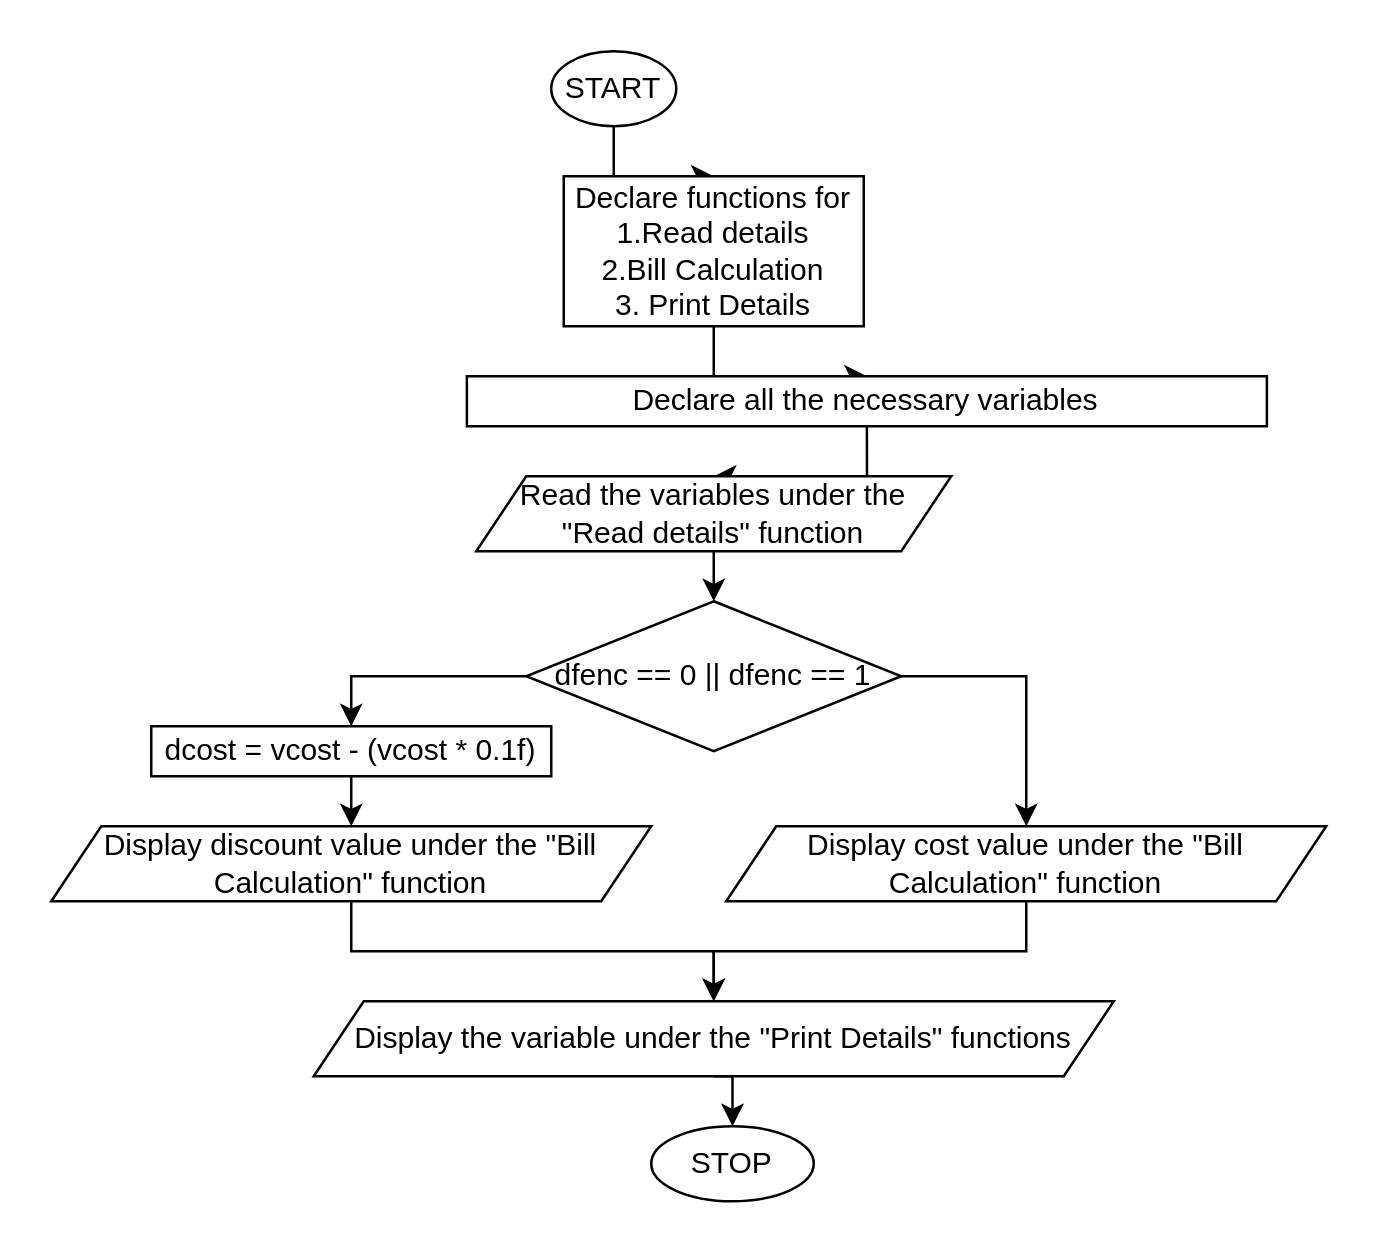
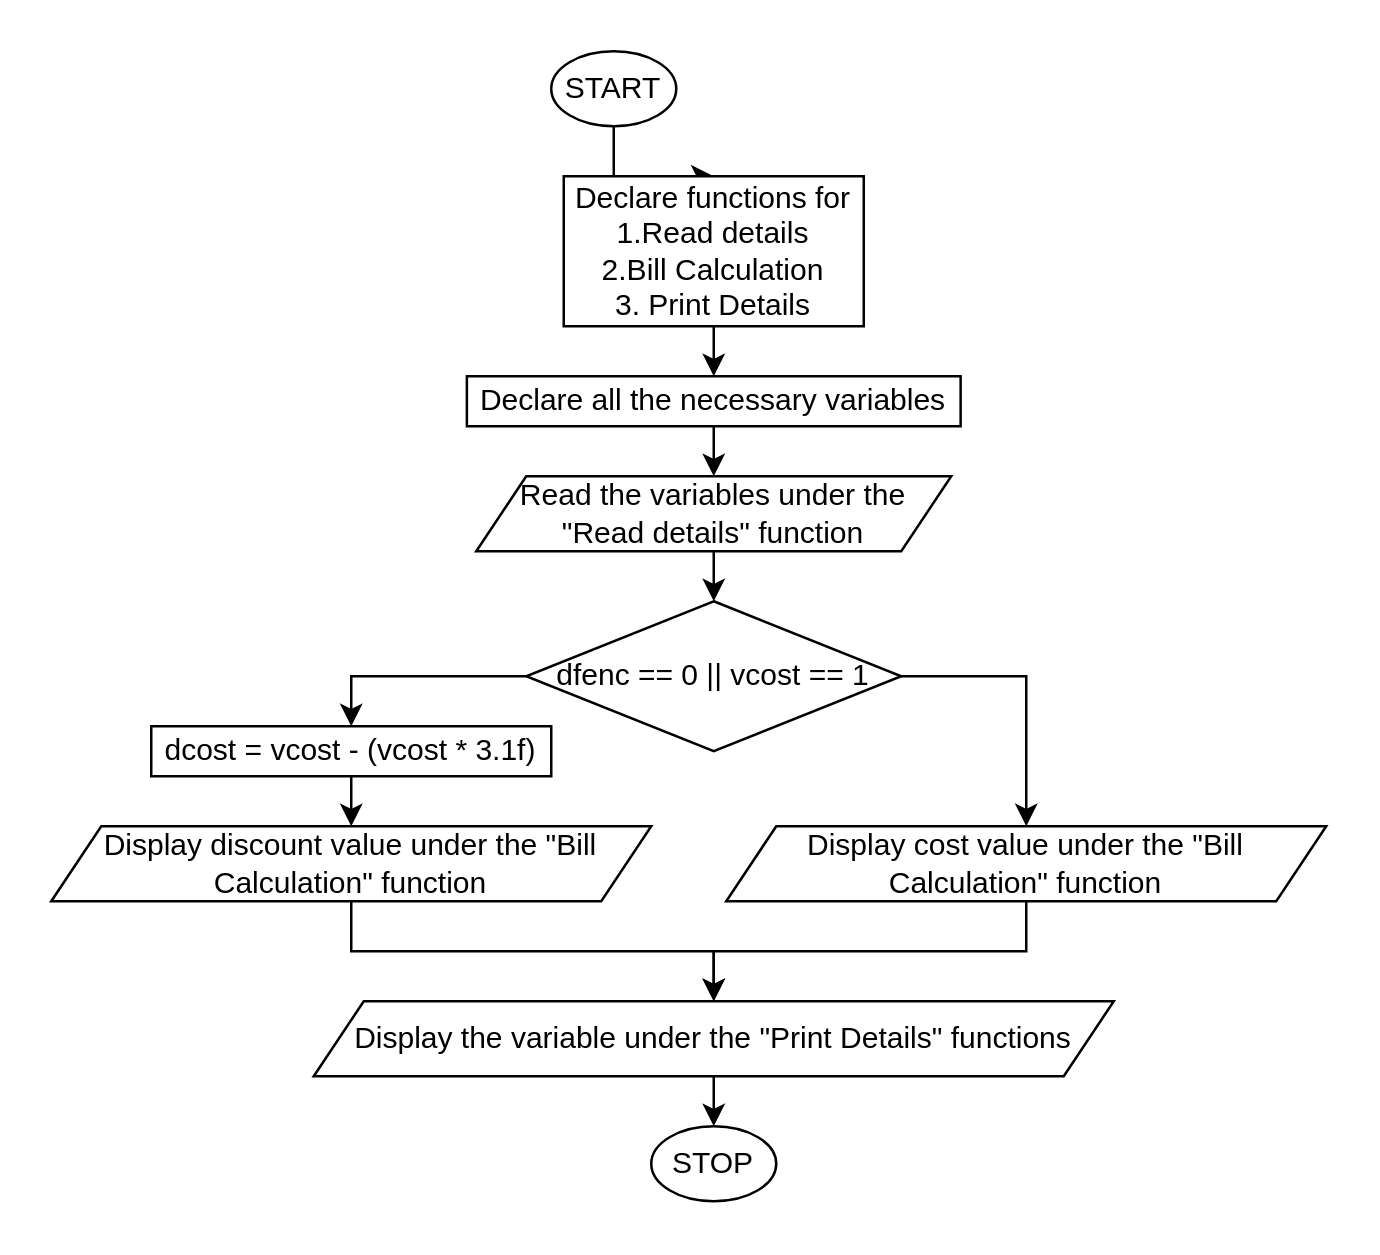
(867, 401) -> (714, 401)
(714, 676) -> (714, 676)
(351, 751) -> (351, 751)
(733, 1164) -> (714, 1164)
